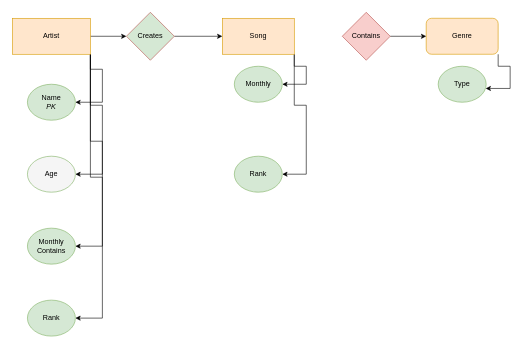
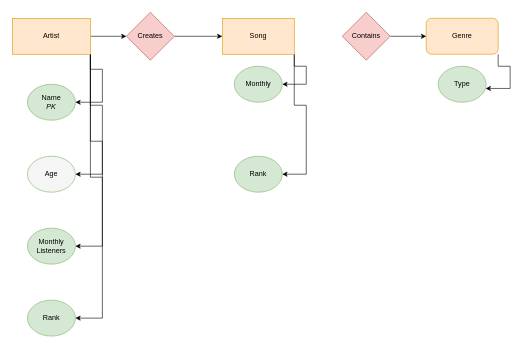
(150, 36) -> (150, 36)
(51, 246) -> (51, 246)
